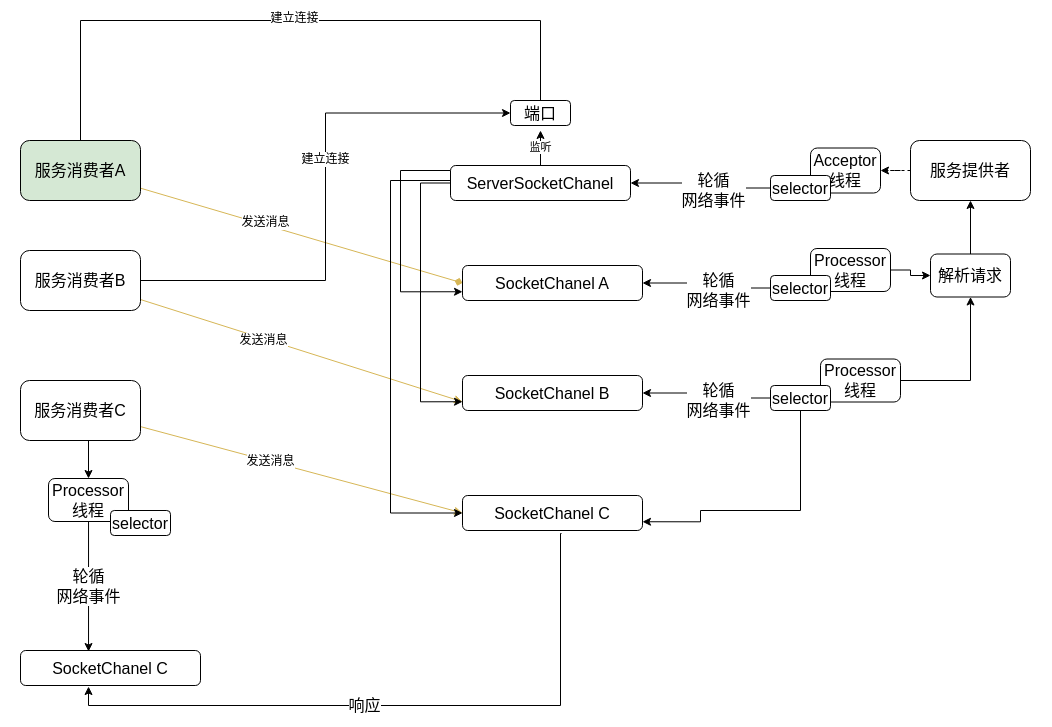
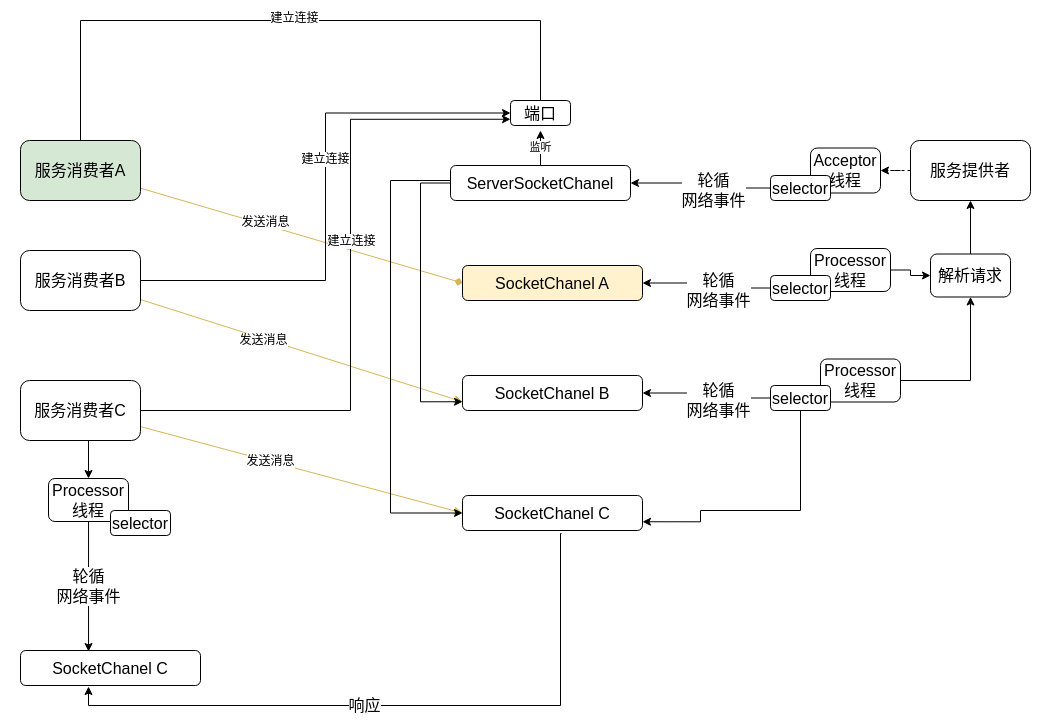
(401, 234) -> none
(553, 283) -> (553, 283)
none -> (351, 293)
